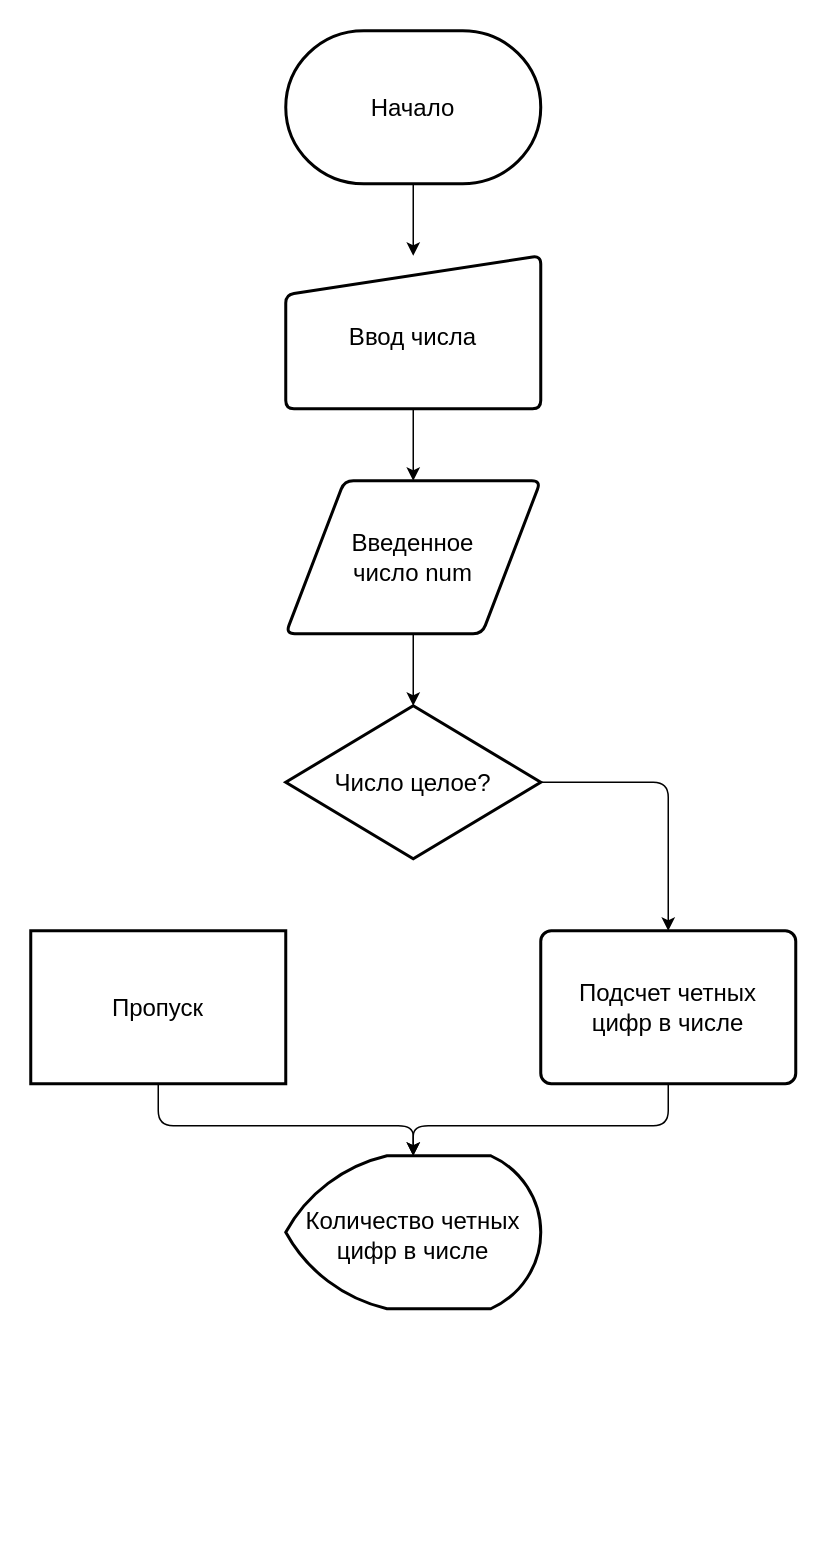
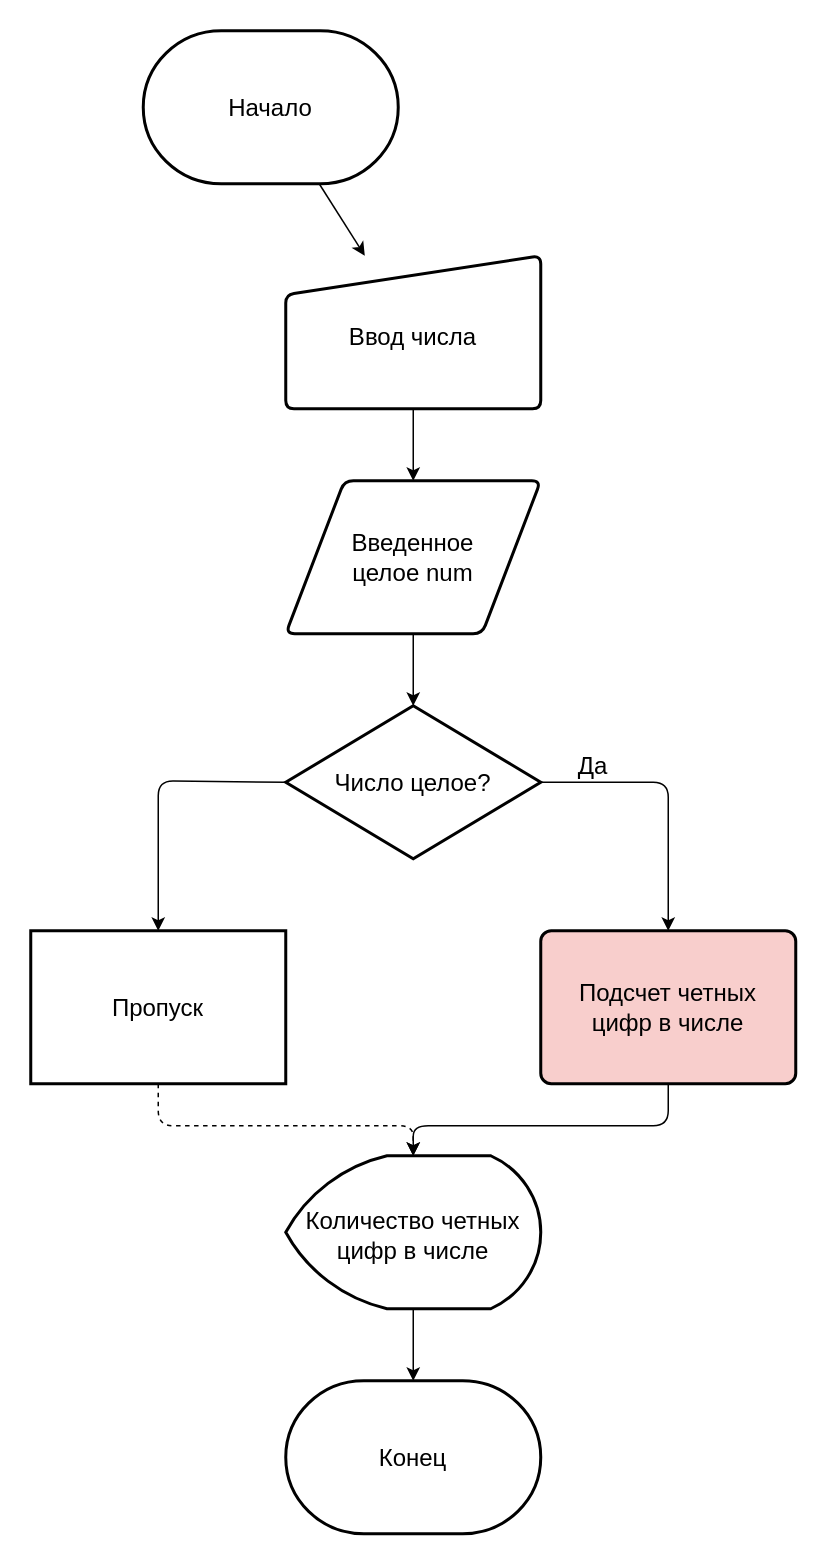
(413, 107) -> (271, 107)
(413, 557) -> (413, 557)
none -> (593, 766)
none -> (159, 792)
(668, 1007) -> (668, 1007)
(267, 1126) -> (267, 1126)
none -> (413, 1340)
none -> (413, 1457)
